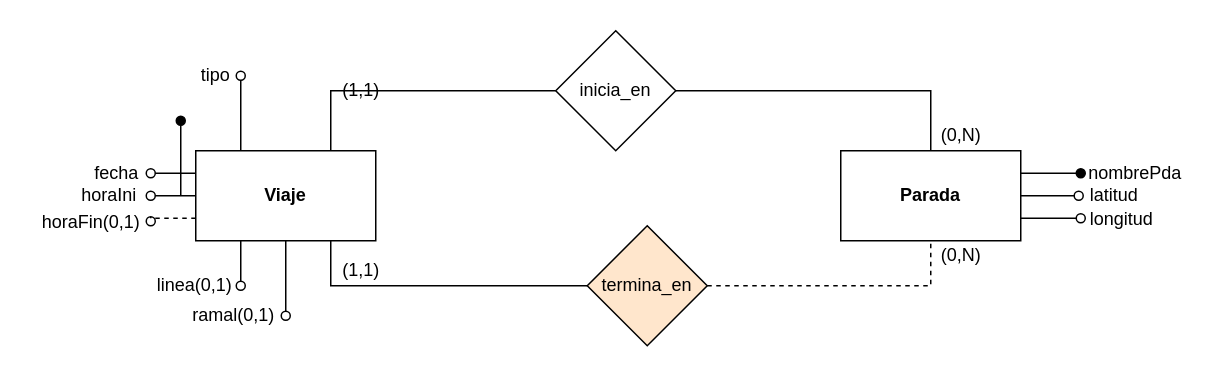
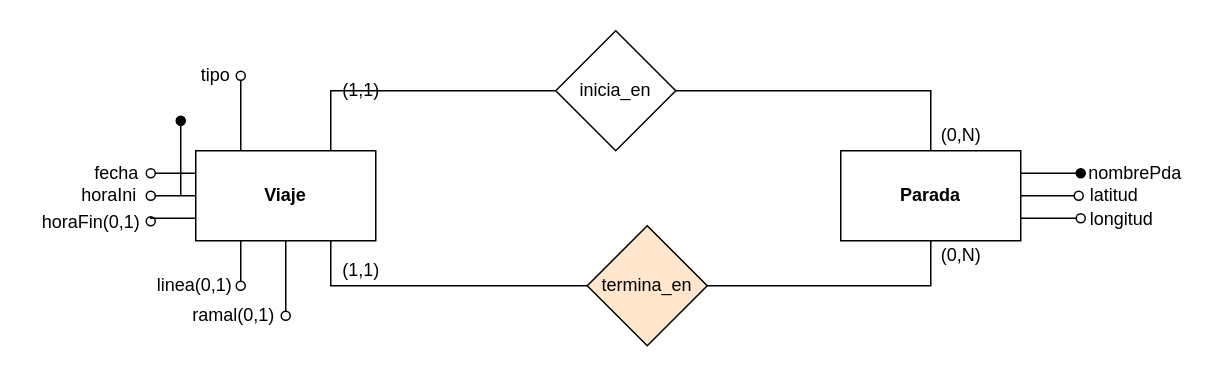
(171, 218) -> (171, 218)
(843, 286) -> (843, 286)
